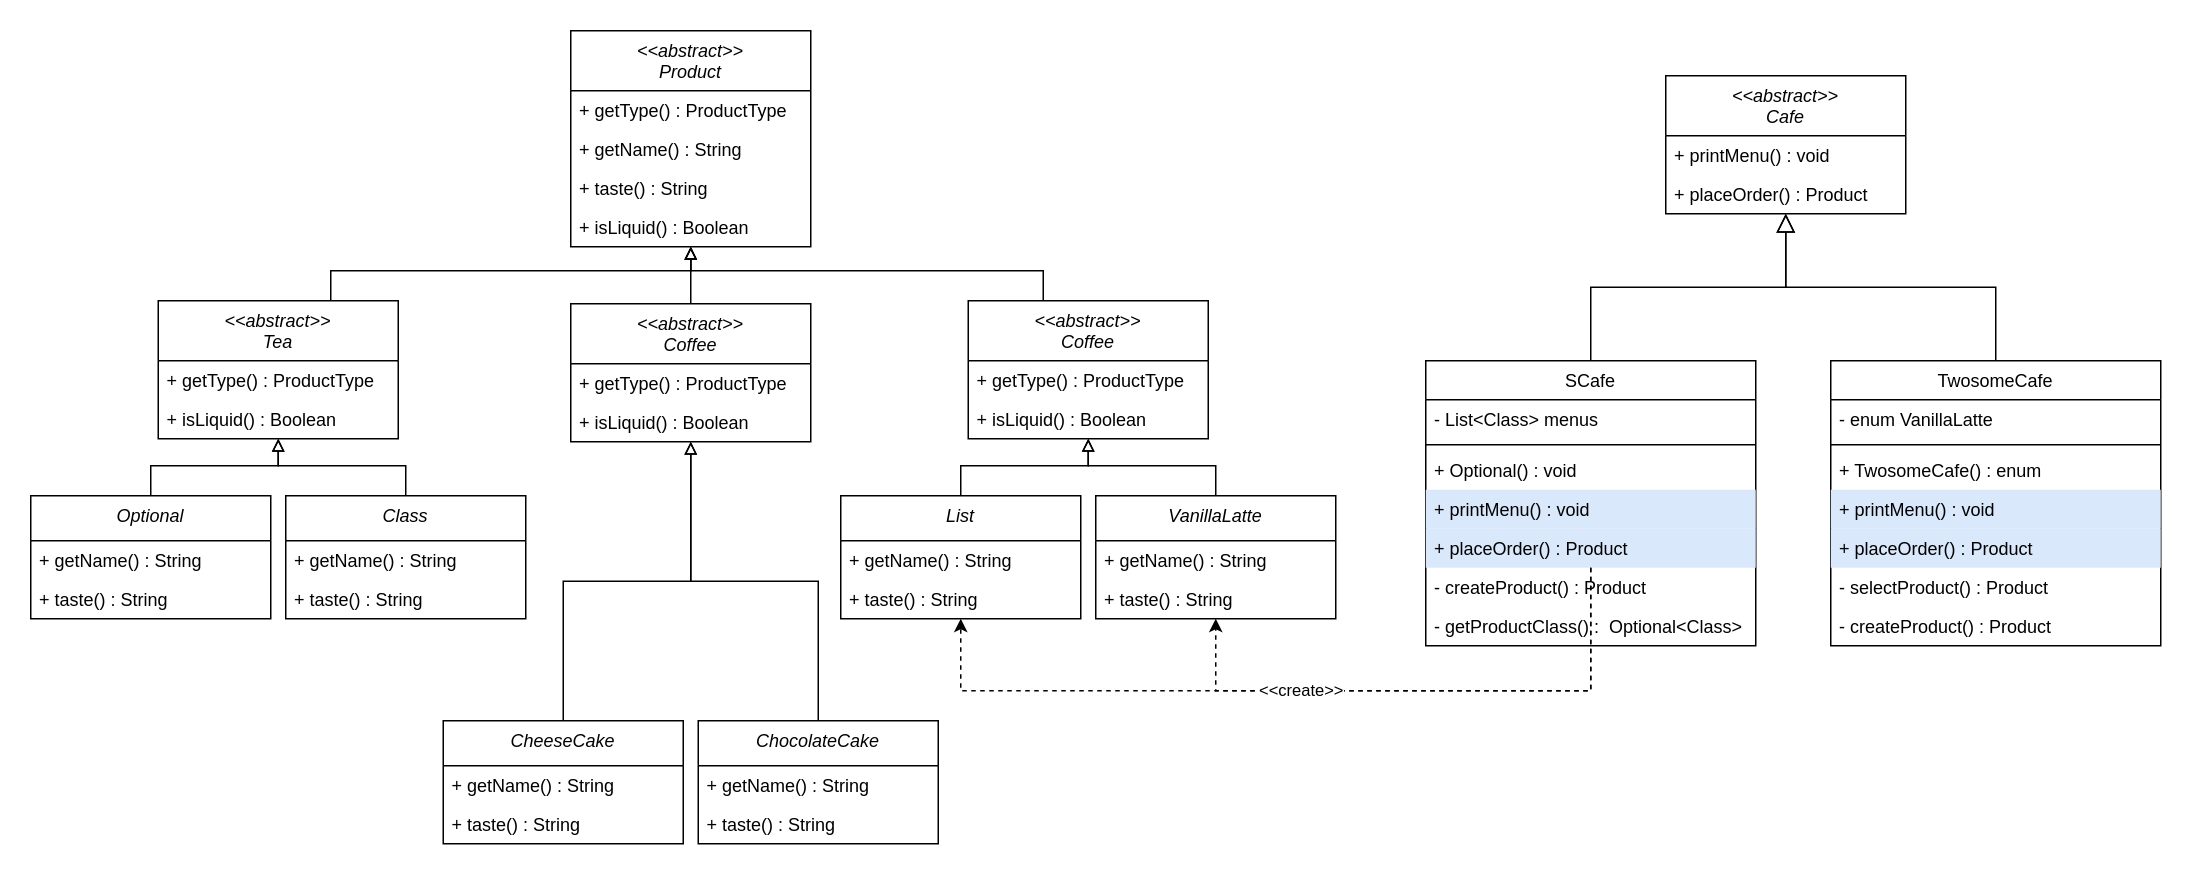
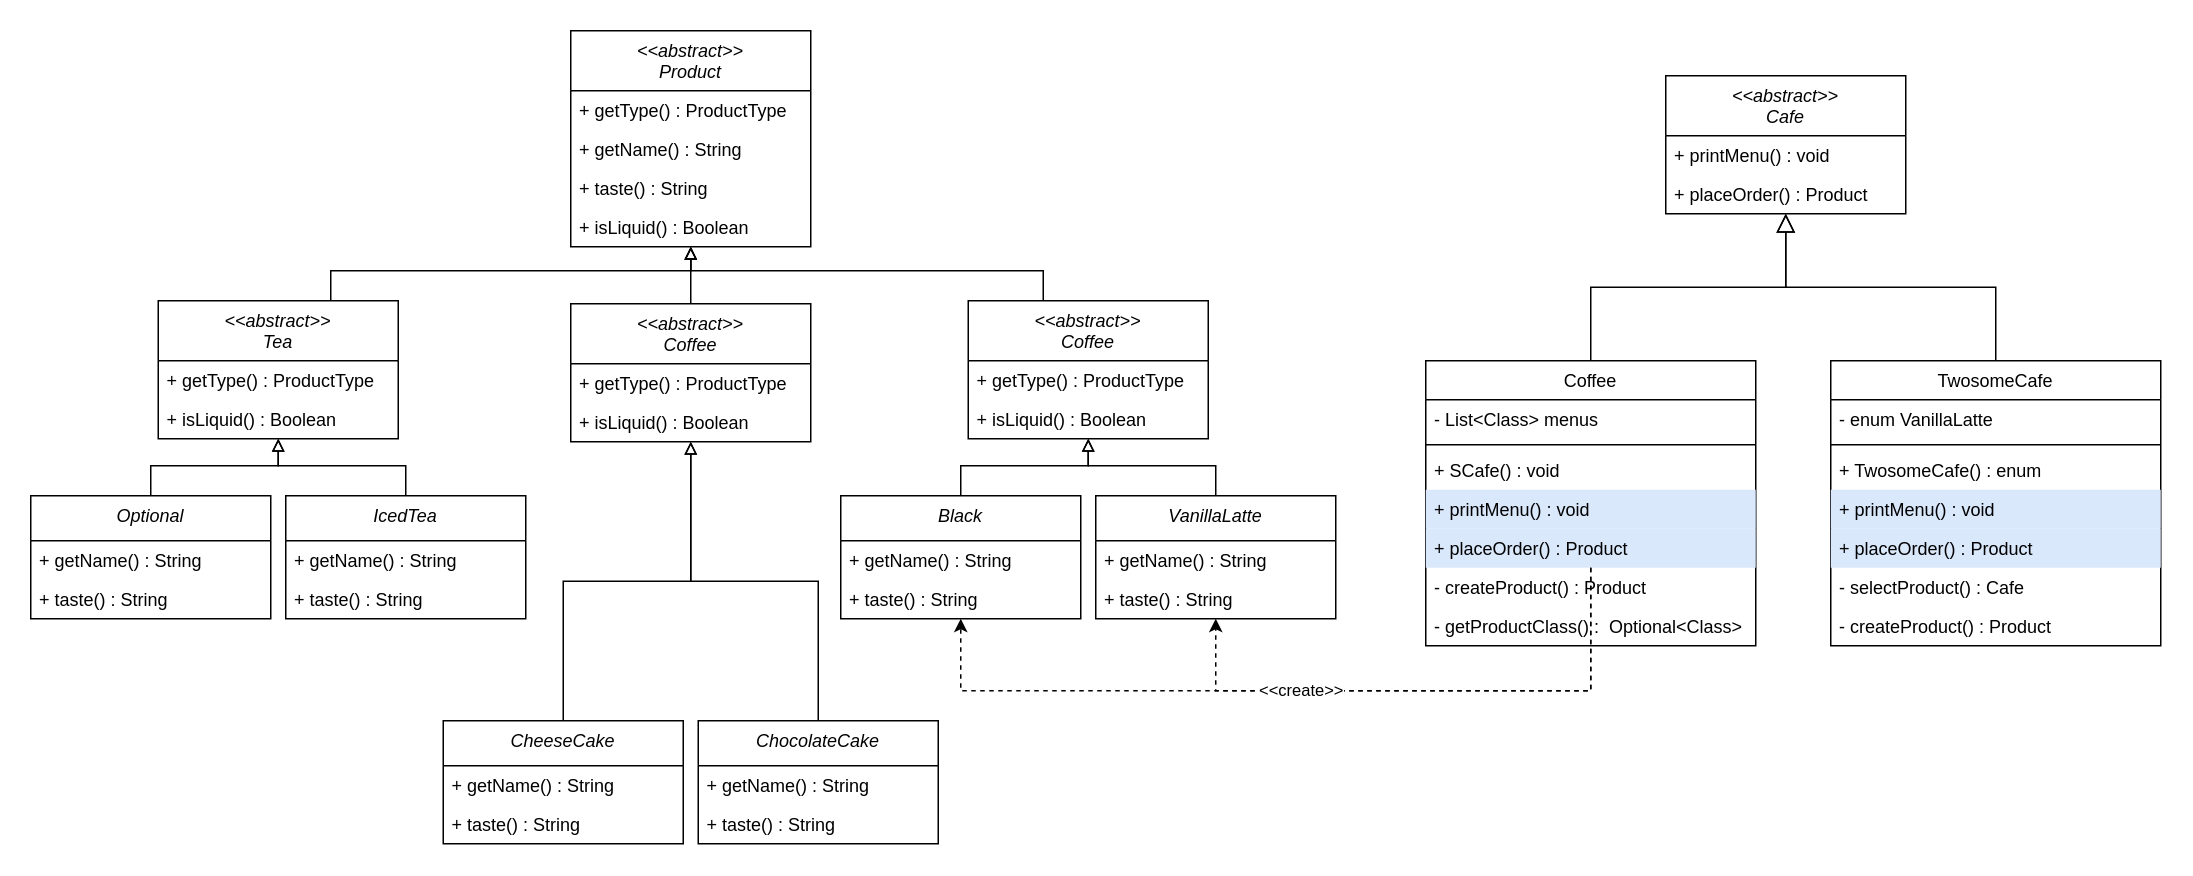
(1590, 381) -> (1590, 381)
(1513, 471) -> (1503, 471)
(405, 516) -> (405, 516)
(960, 516) -> (960, 516)
(1963, 588) -> (1948, 588)
